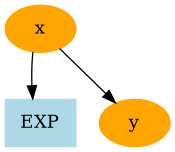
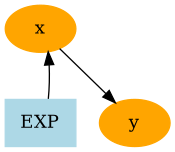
(32, 69) -> (49, 82)
